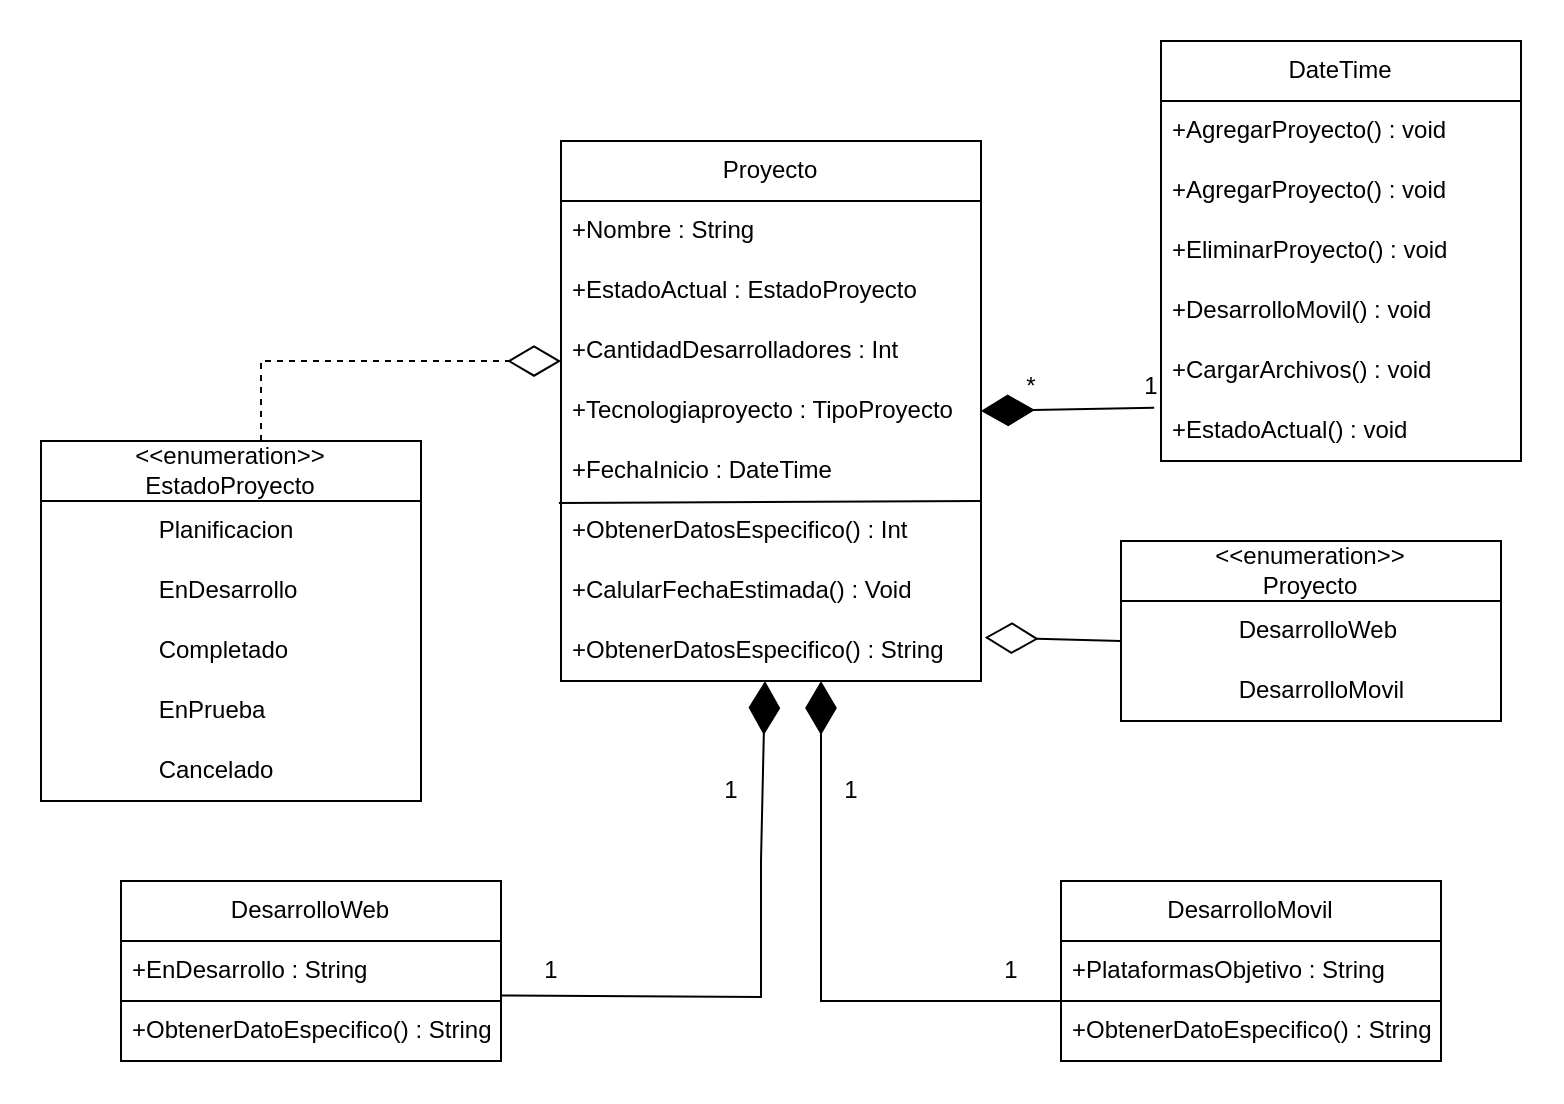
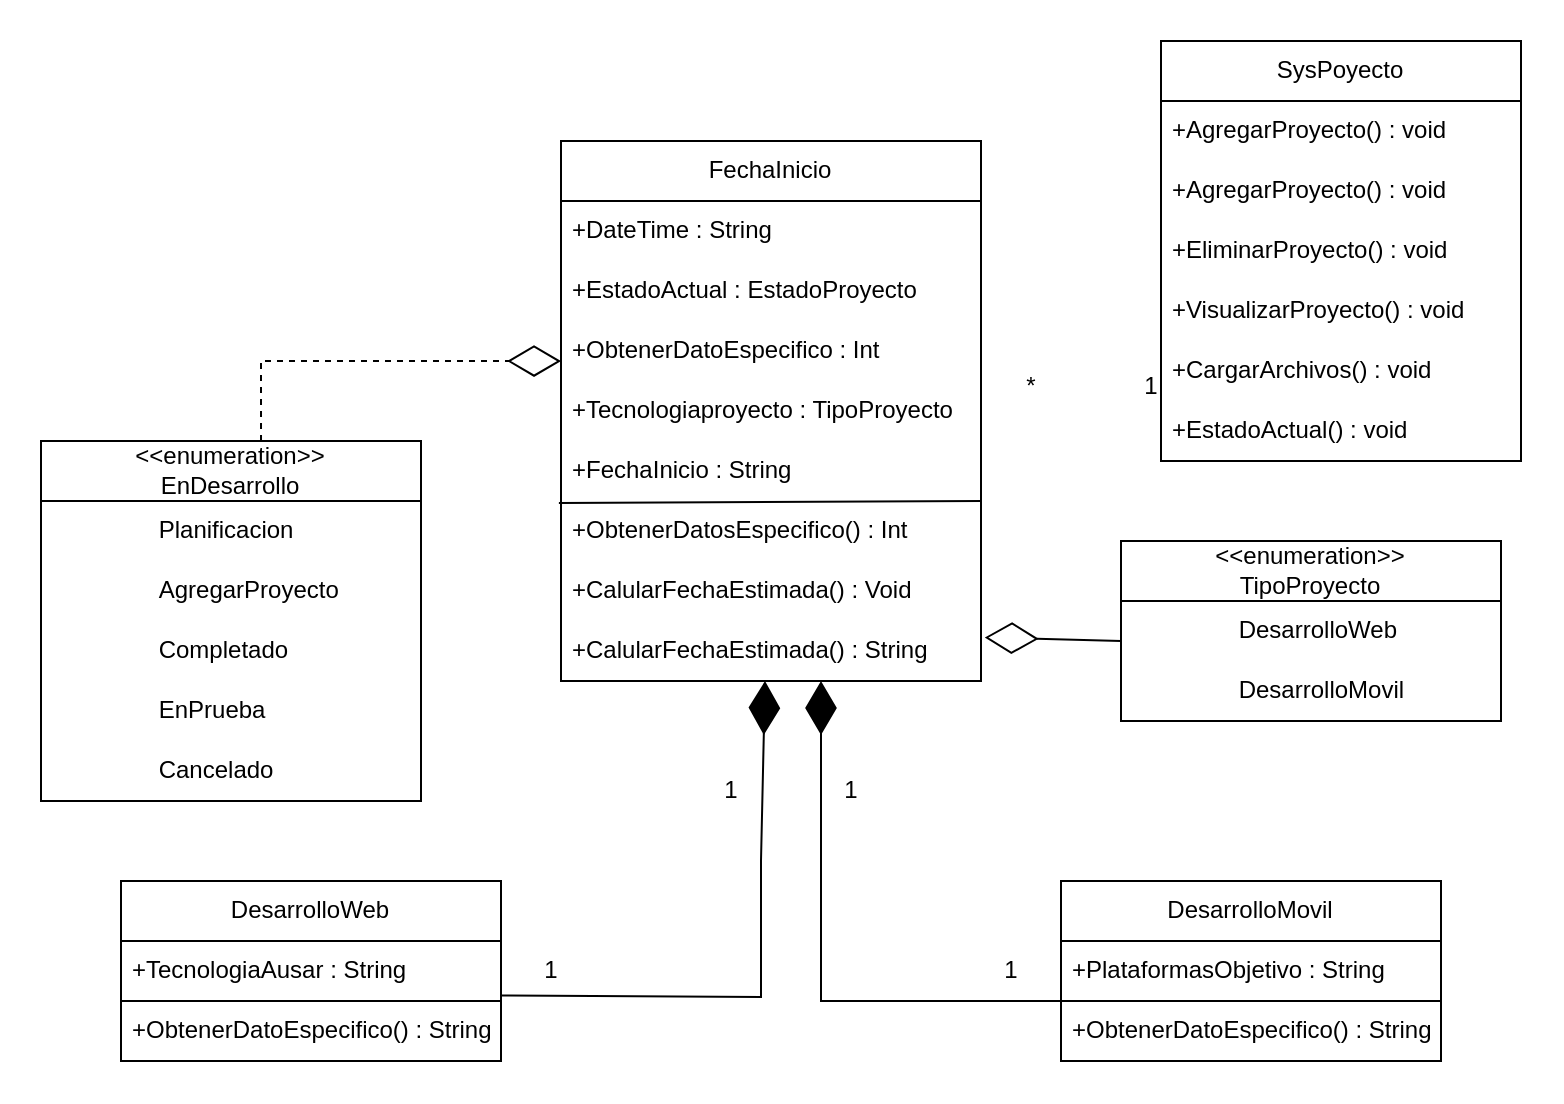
(1341, 71) -> (1341, 71)
(771, 171) -> (771, 171)
(668, 231) -> (678, 231)
(1316, 311) -> (1339, 311)
(756, 351) -> (746, 351)
(1094, 409) -> none
(231, 471) -> (231, 471)
(709, 471) -> (695, 471)
(1311, 571) -> (1311, 571)
(127, 591) -> (154, 591)
(773, 651) -> (766, 651)
(262, 971) -> (282, 971)
